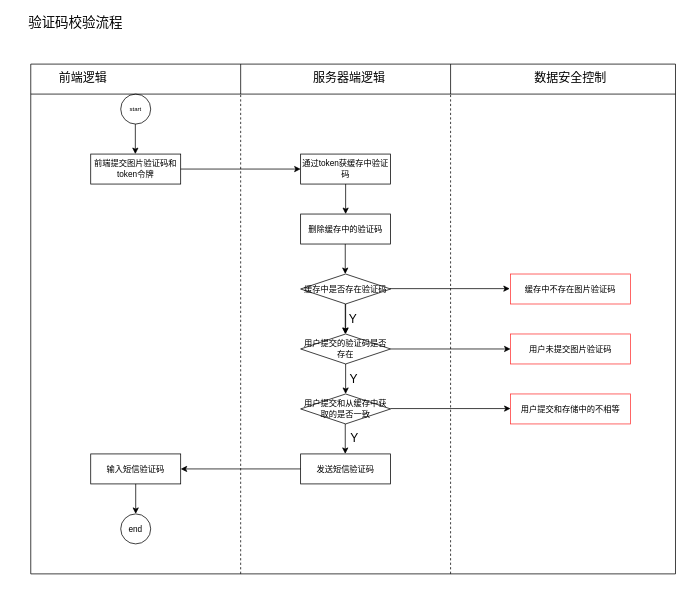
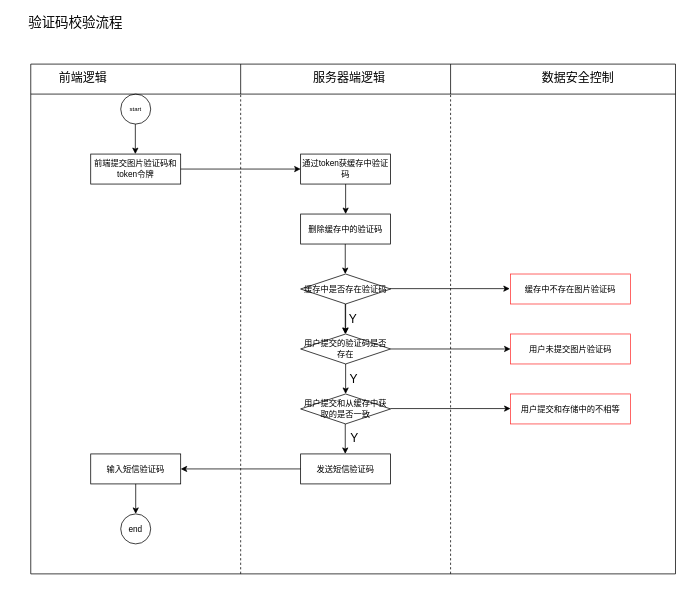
(570, 78) -> (578, 78)
